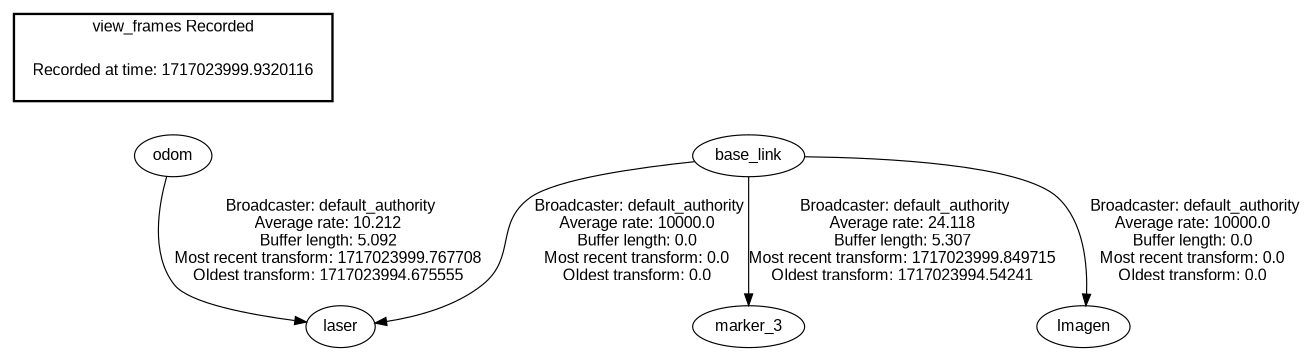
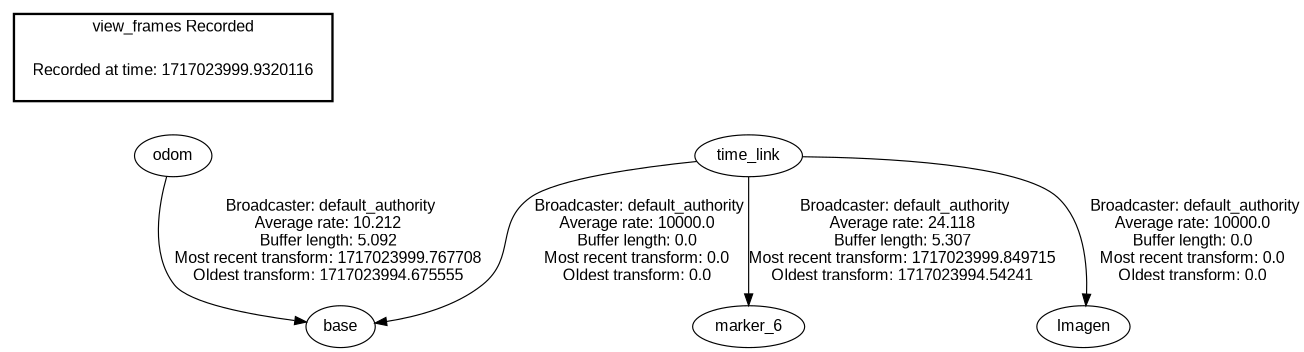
(749, 156) -> (749, 156)
(341, 327) -> (341, 327)
(749, 327) -> (749, 327)
